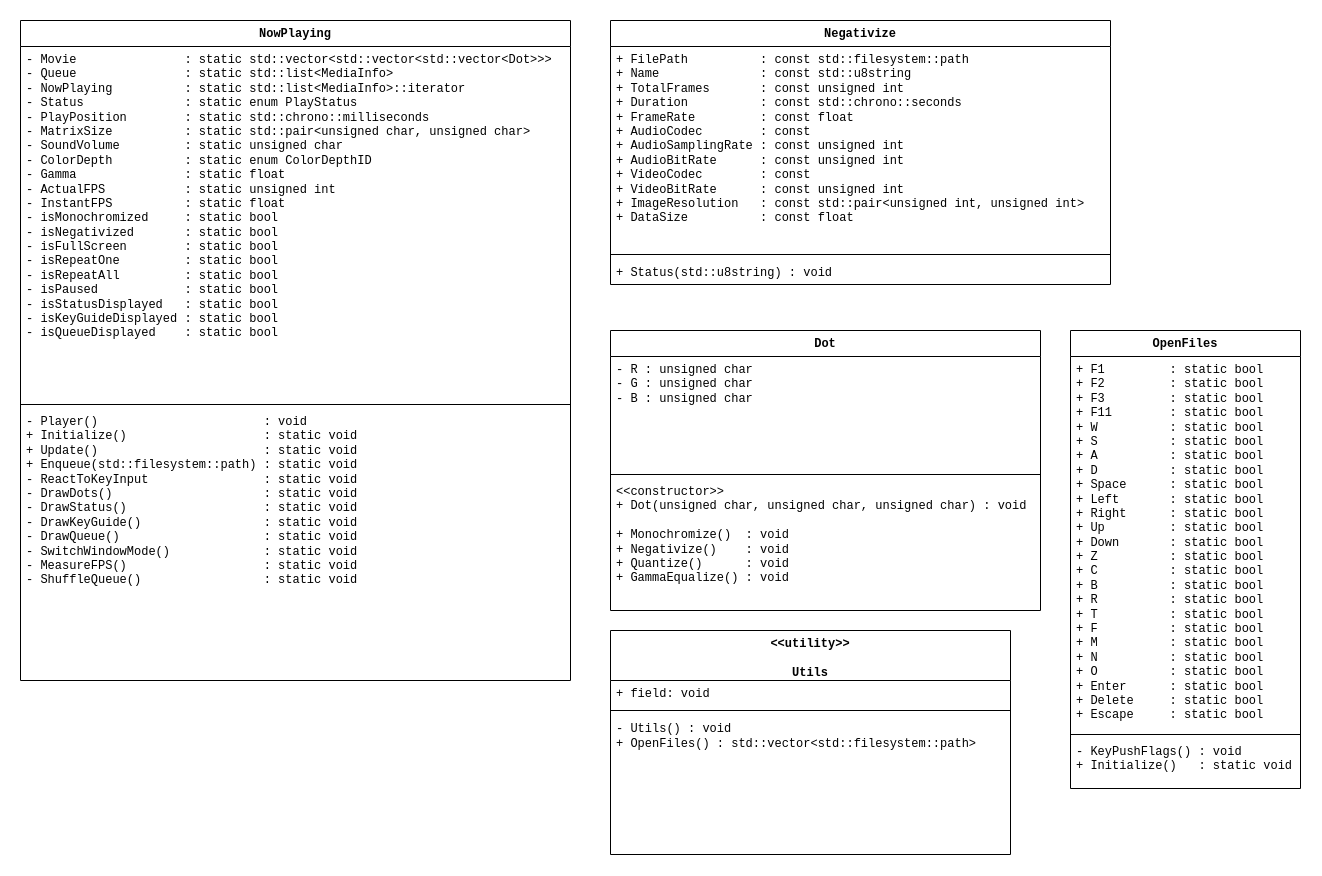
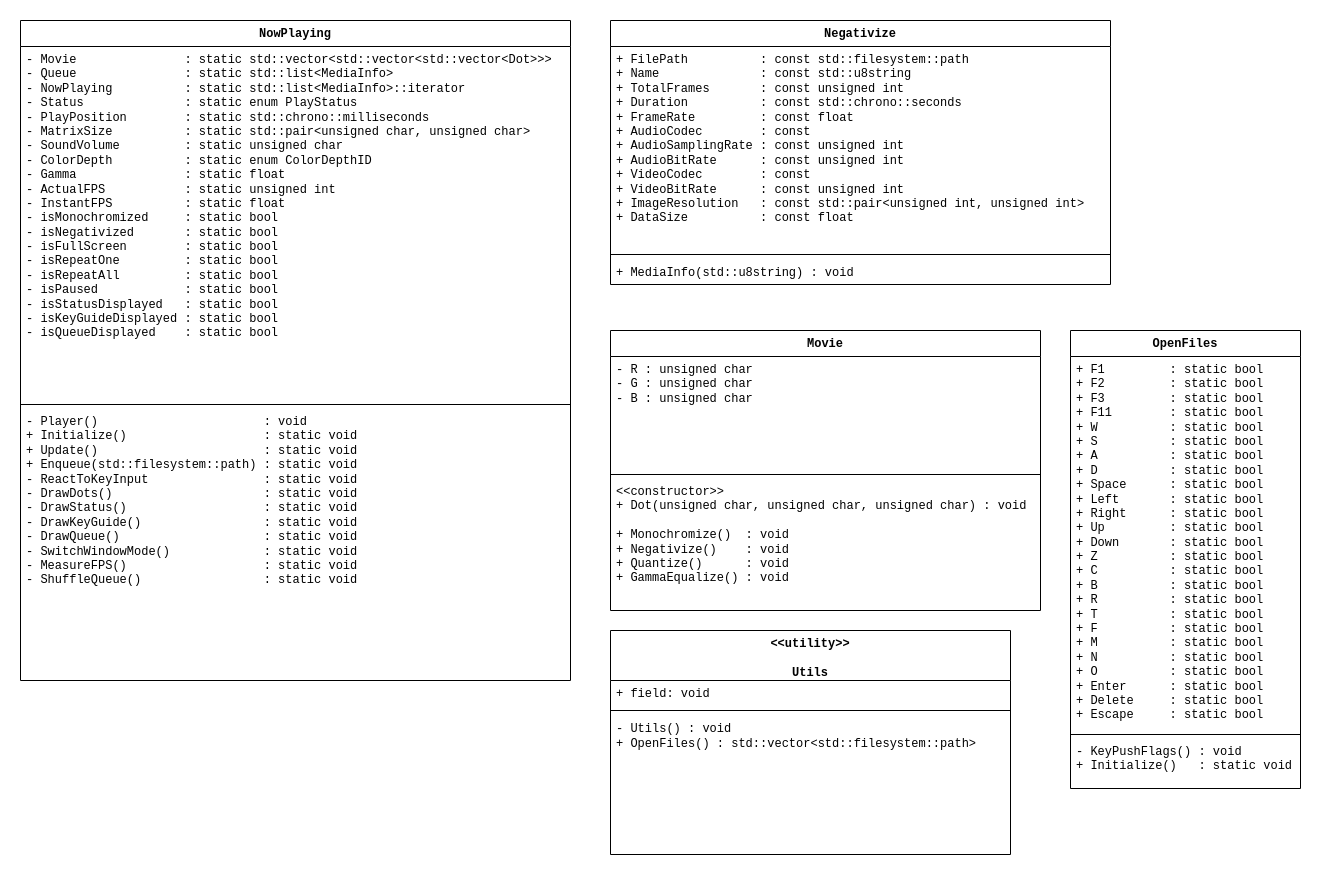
(705, 273) -> (713, 273)
(826, 345) -> (826, 345)
